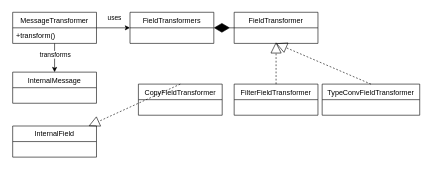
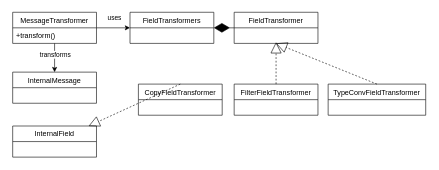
(371, 100) -> (377, 100)
